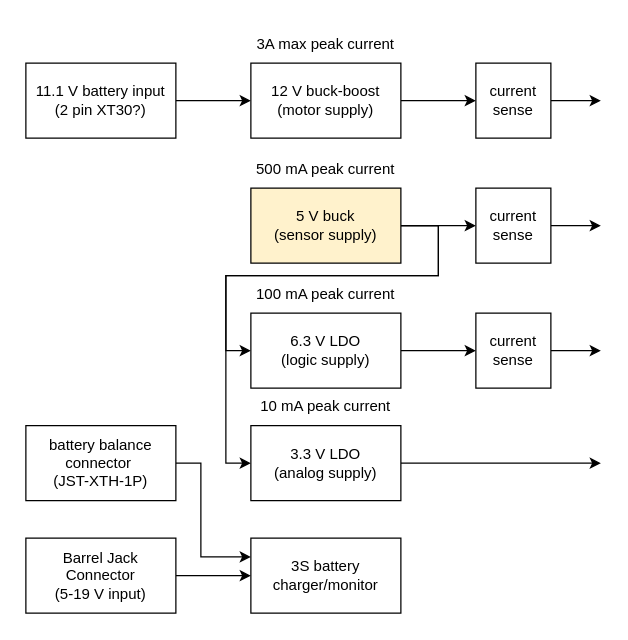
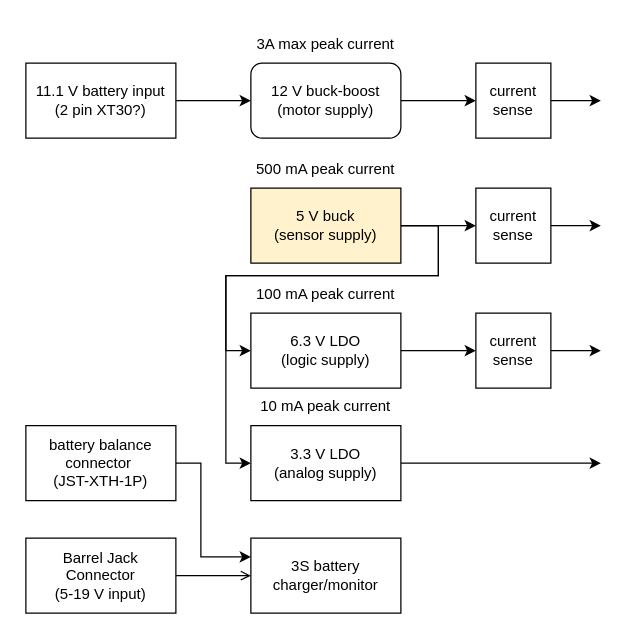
(326, 101) -> (326, 101)
(241, 576) -> (243, 576)
